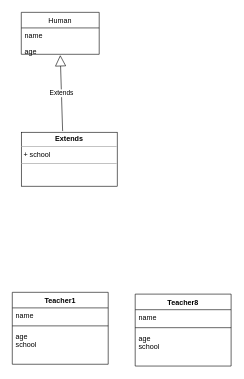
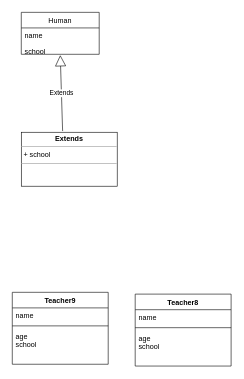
(31, 52) -> (36, 52)
(60, 301) -> (60, 301)
